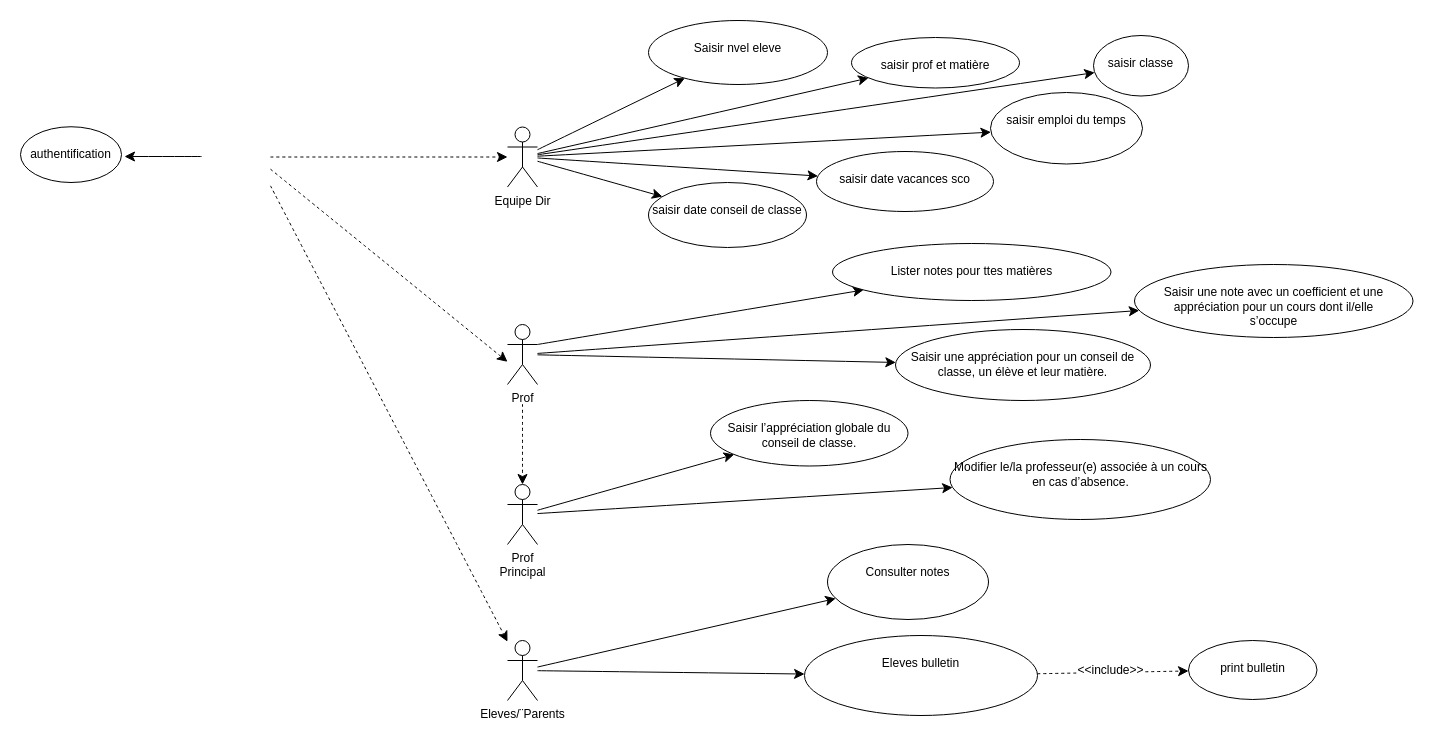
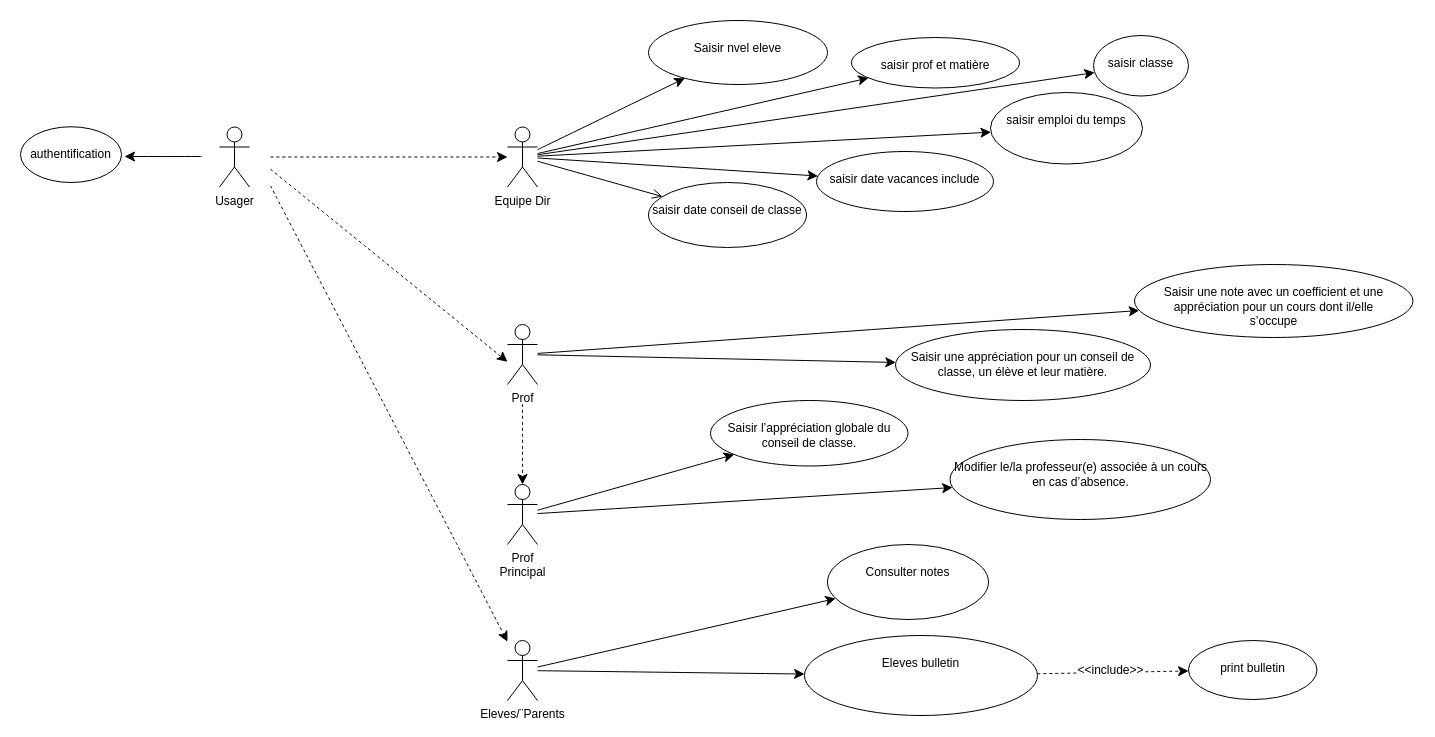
none -> (235, 157)
(905, 166) -> (905, 166)
(653, 194) -> (655, 195)
(972, 272) -> none
(697, 318) -> none
